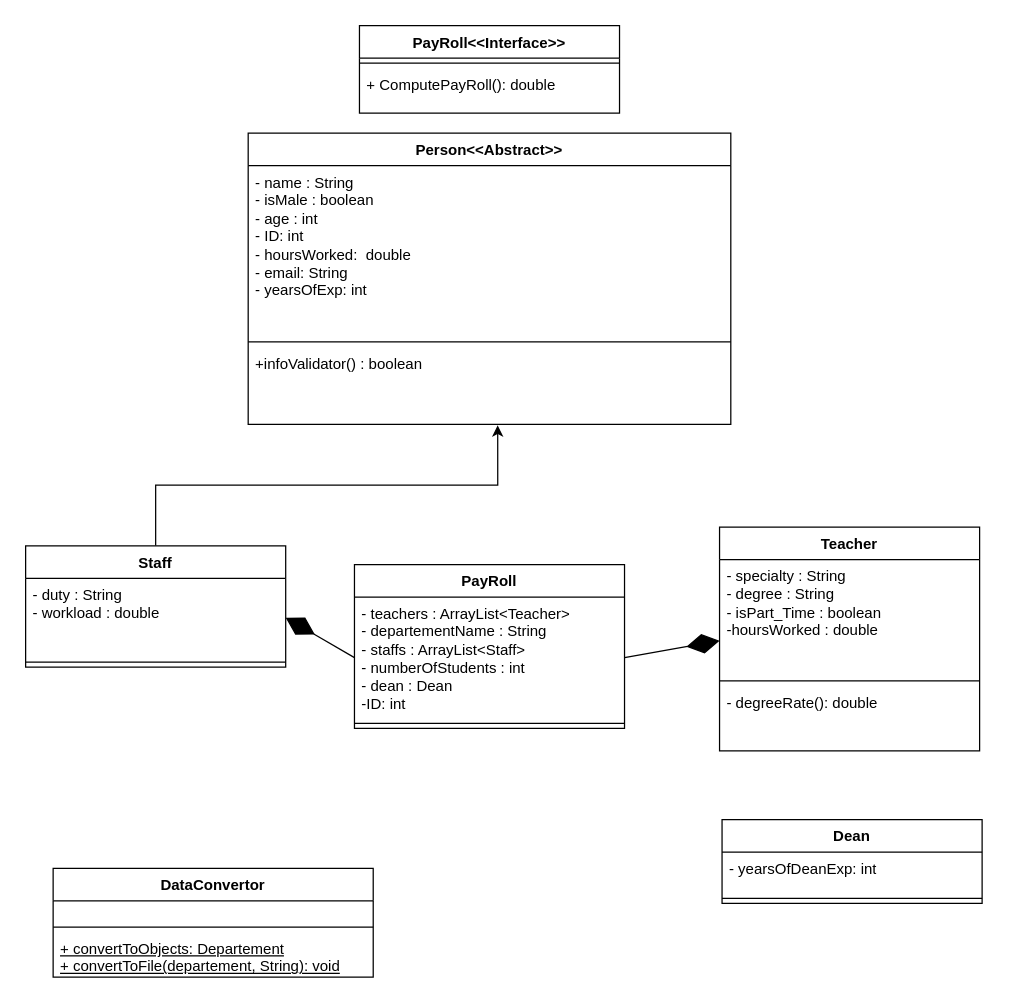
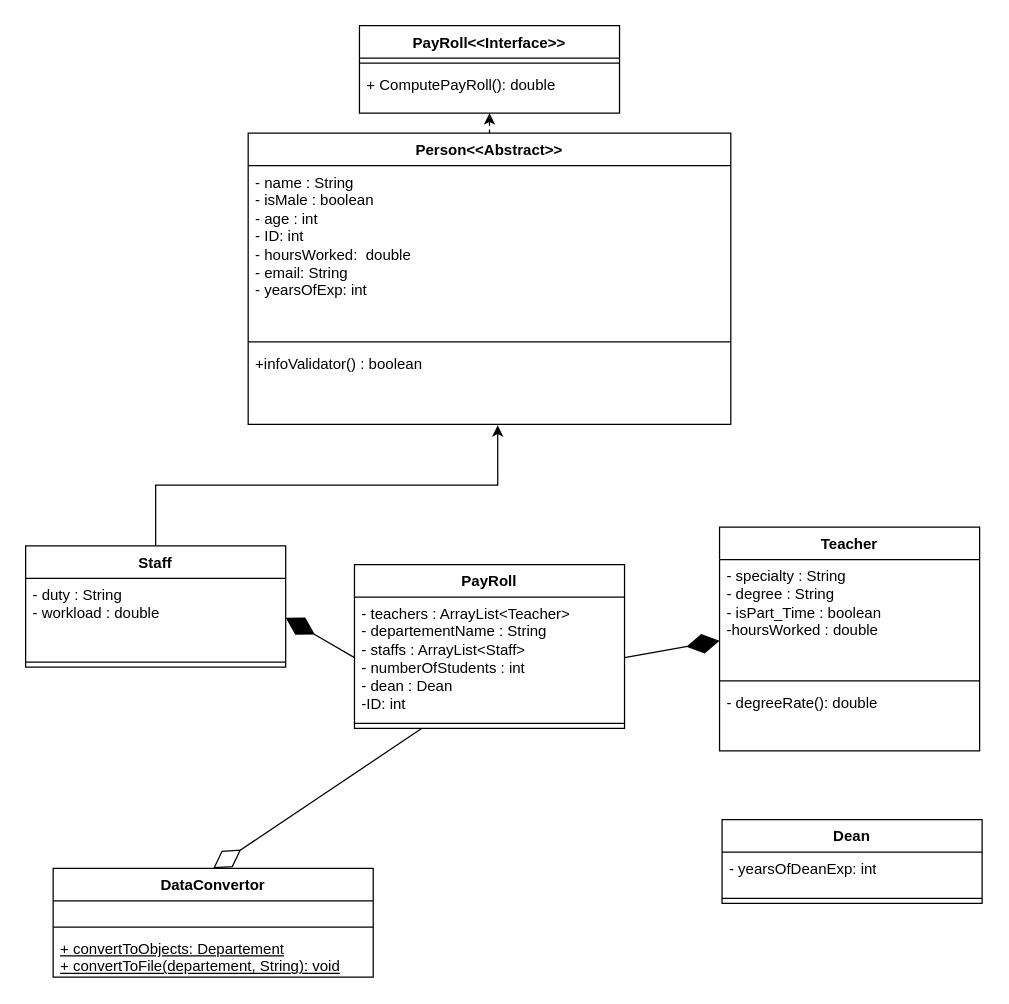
none -> (489, 127)
none -> (329, 790)
